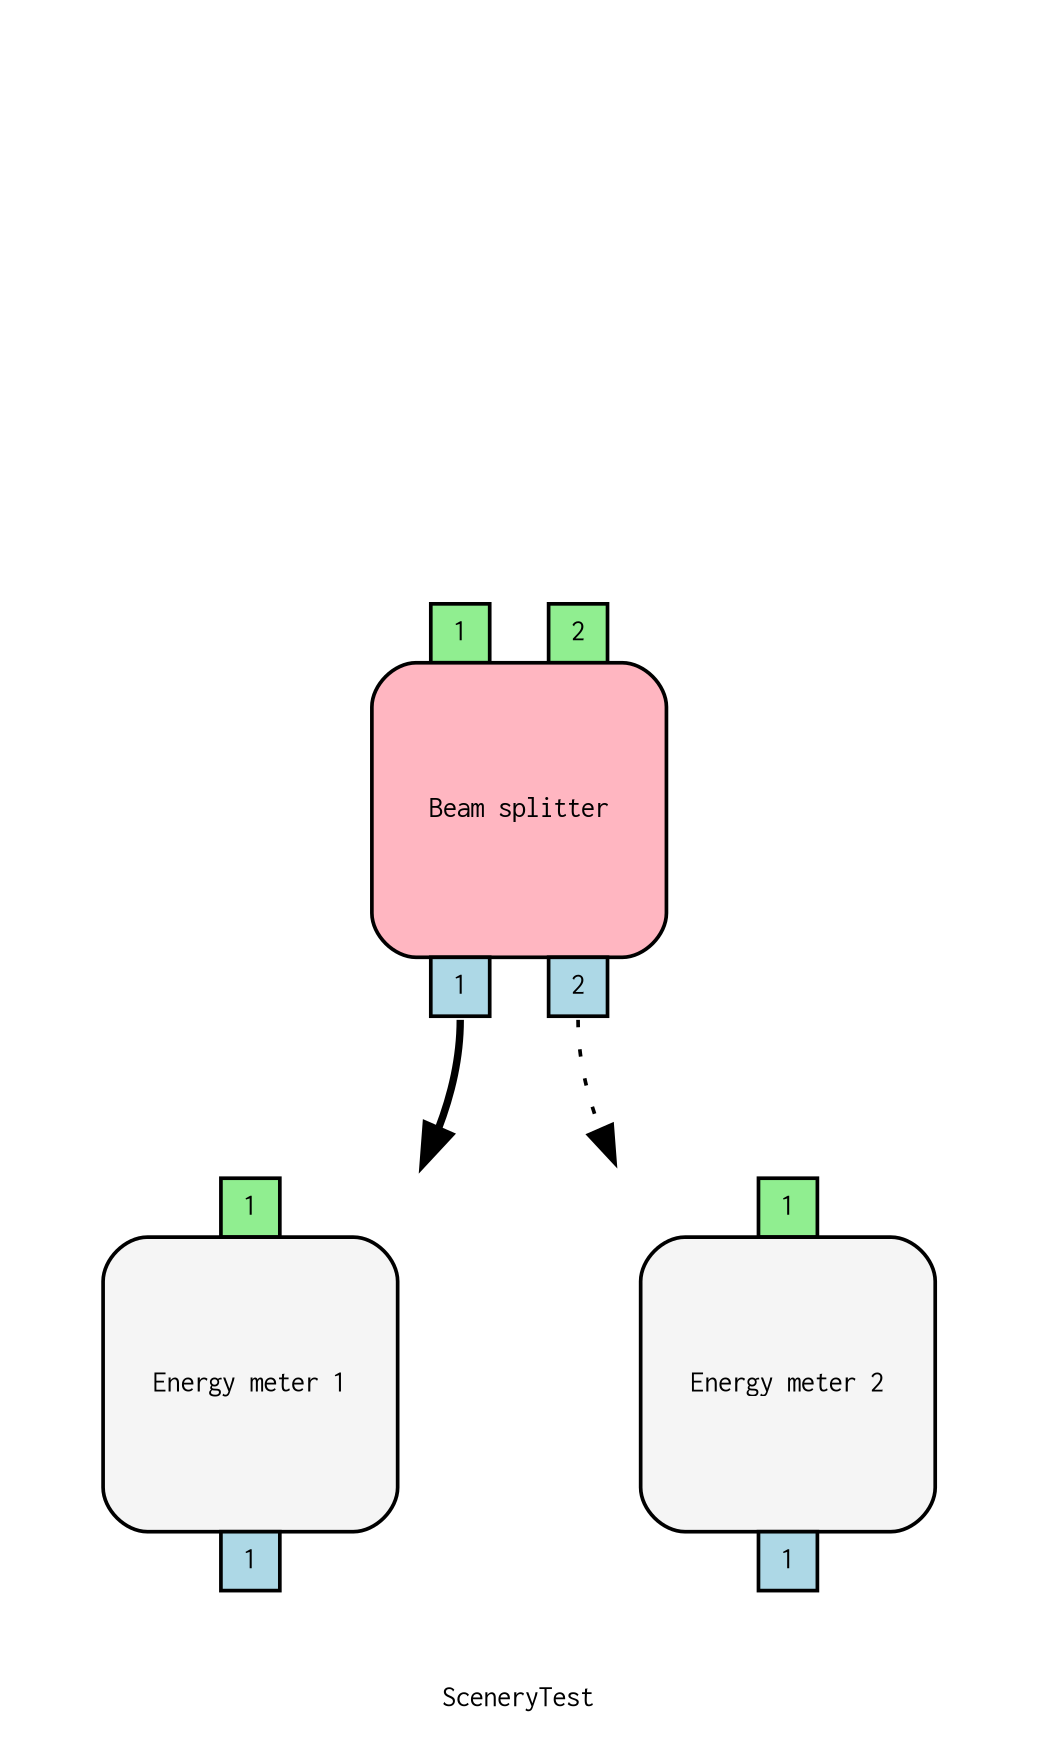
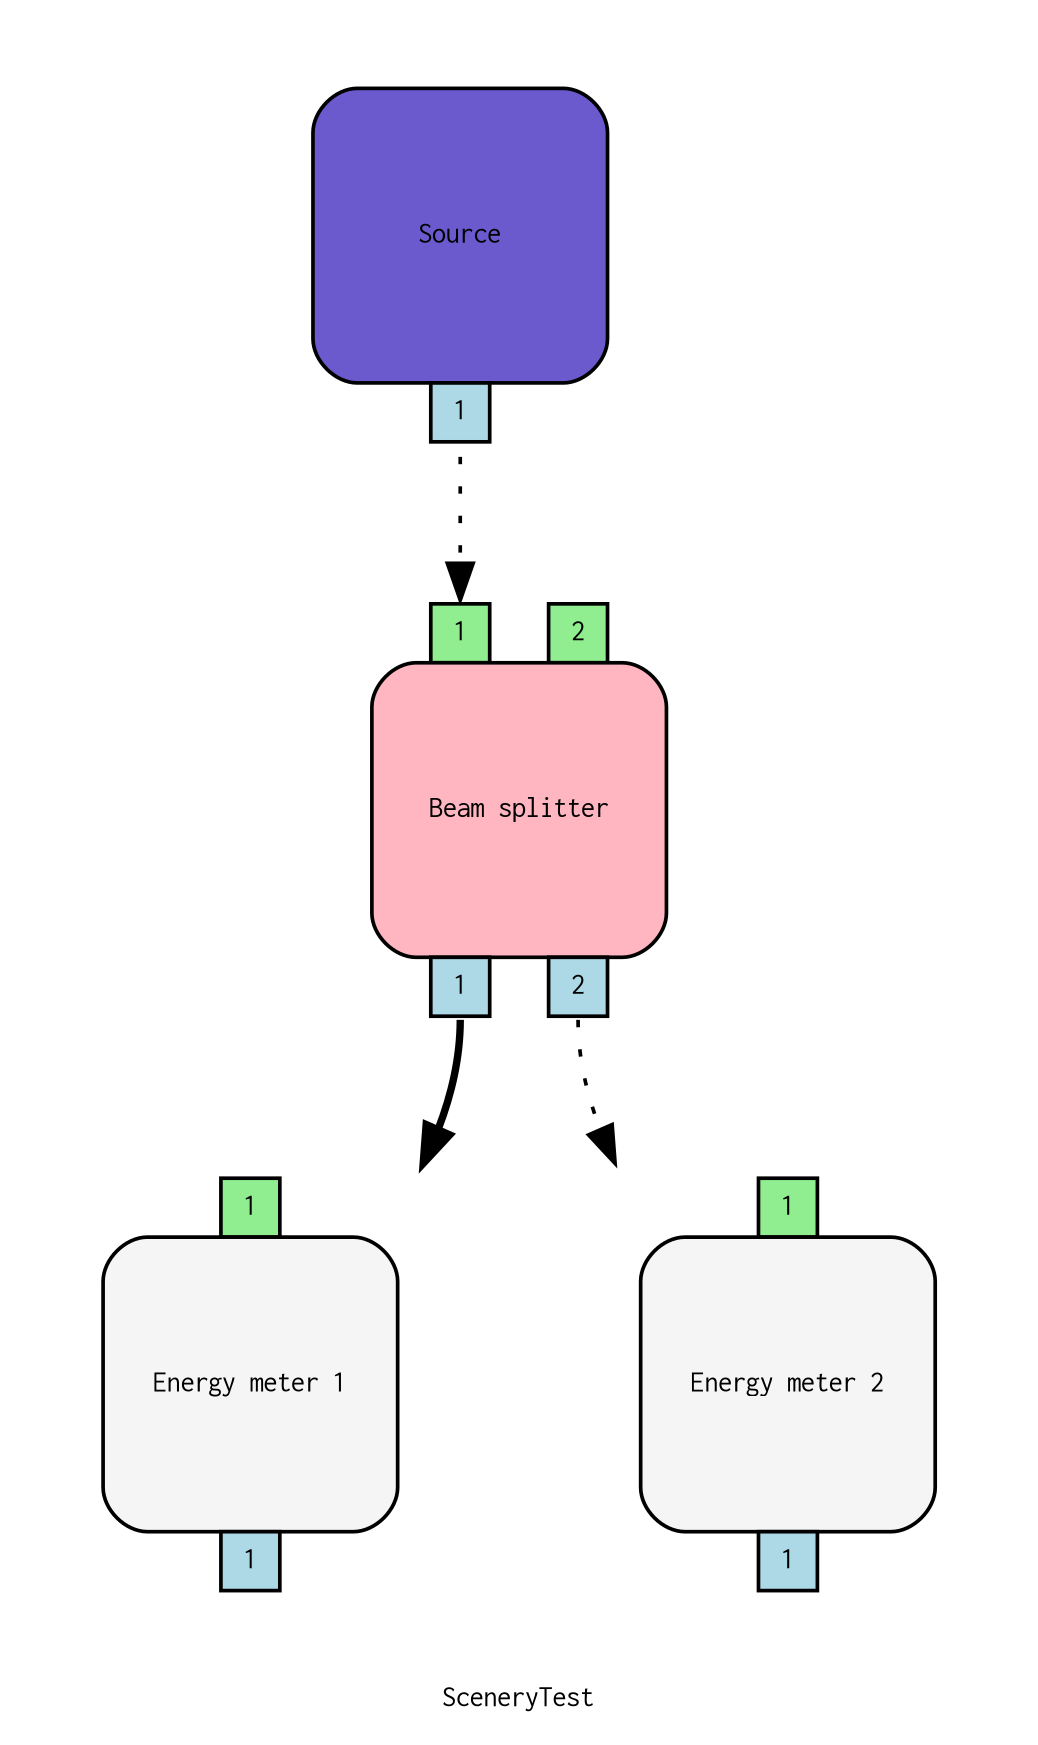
none -> (460, 236)
